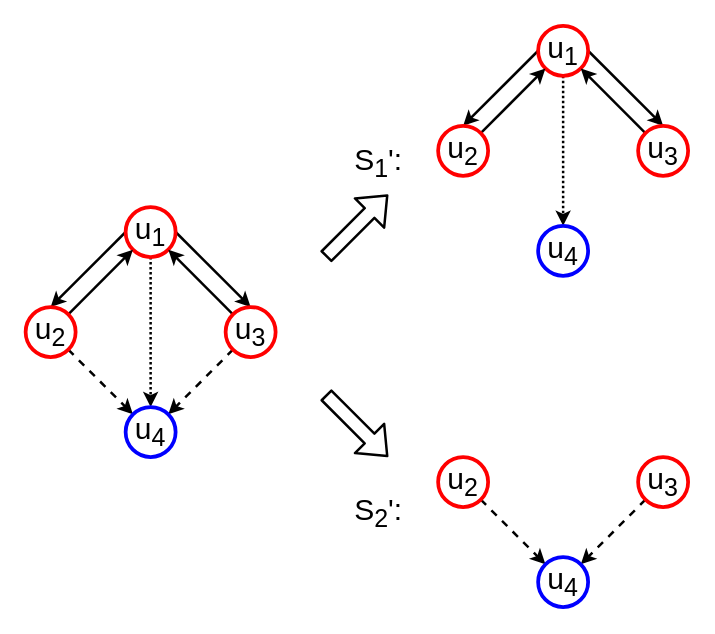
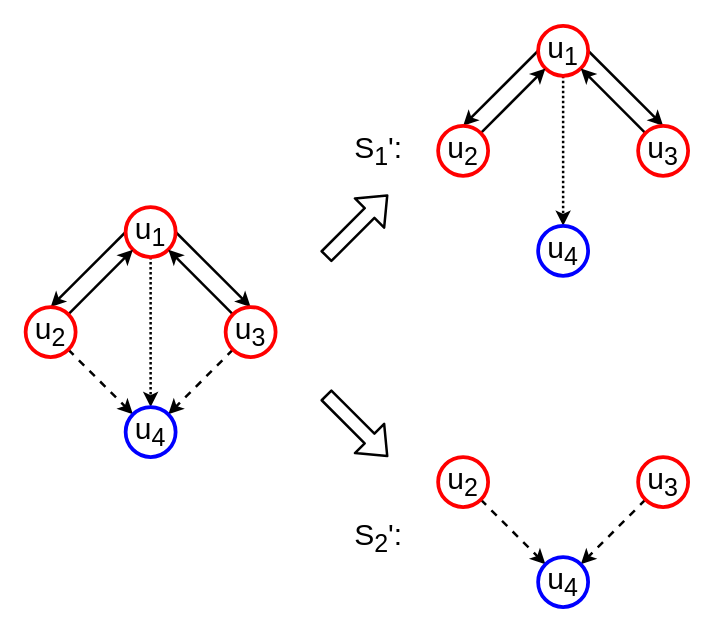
(378, 163) -> (378, 151)
(378, 513) -> (378, 538)
